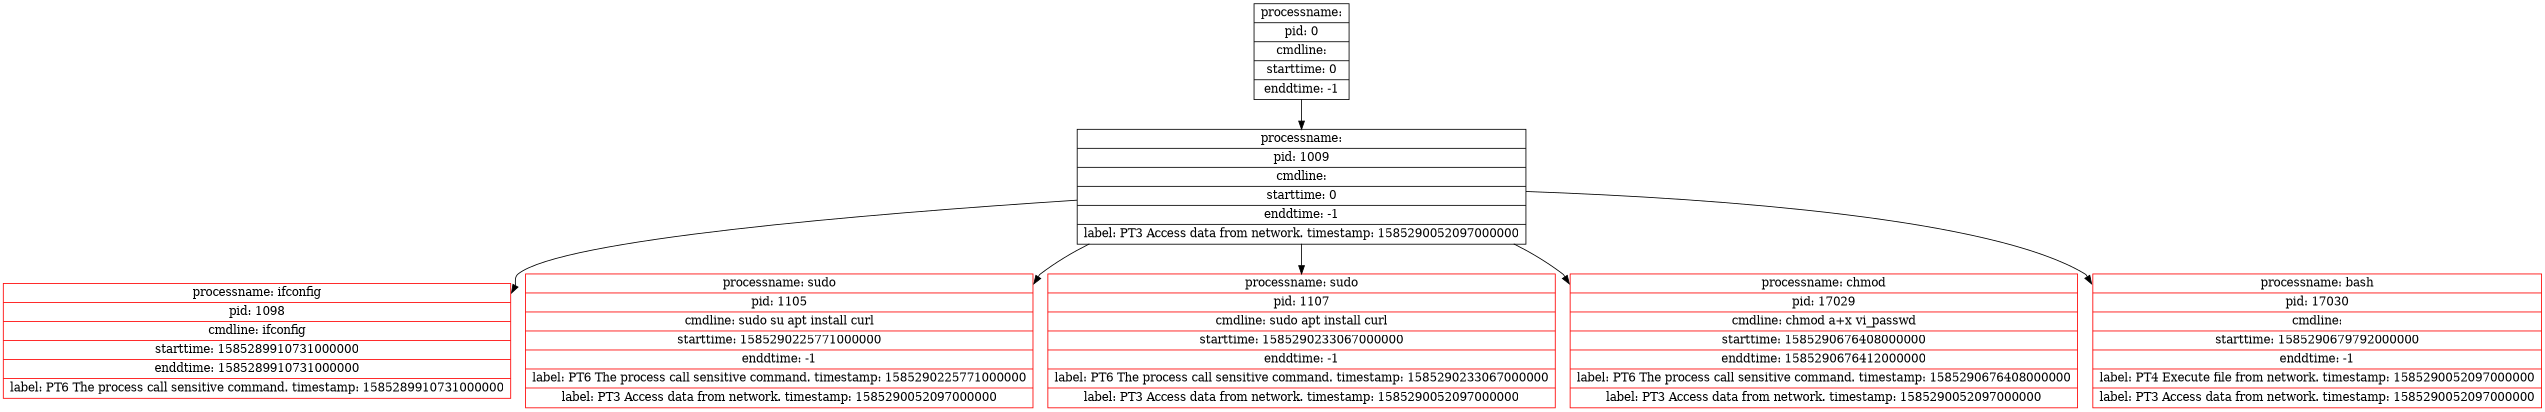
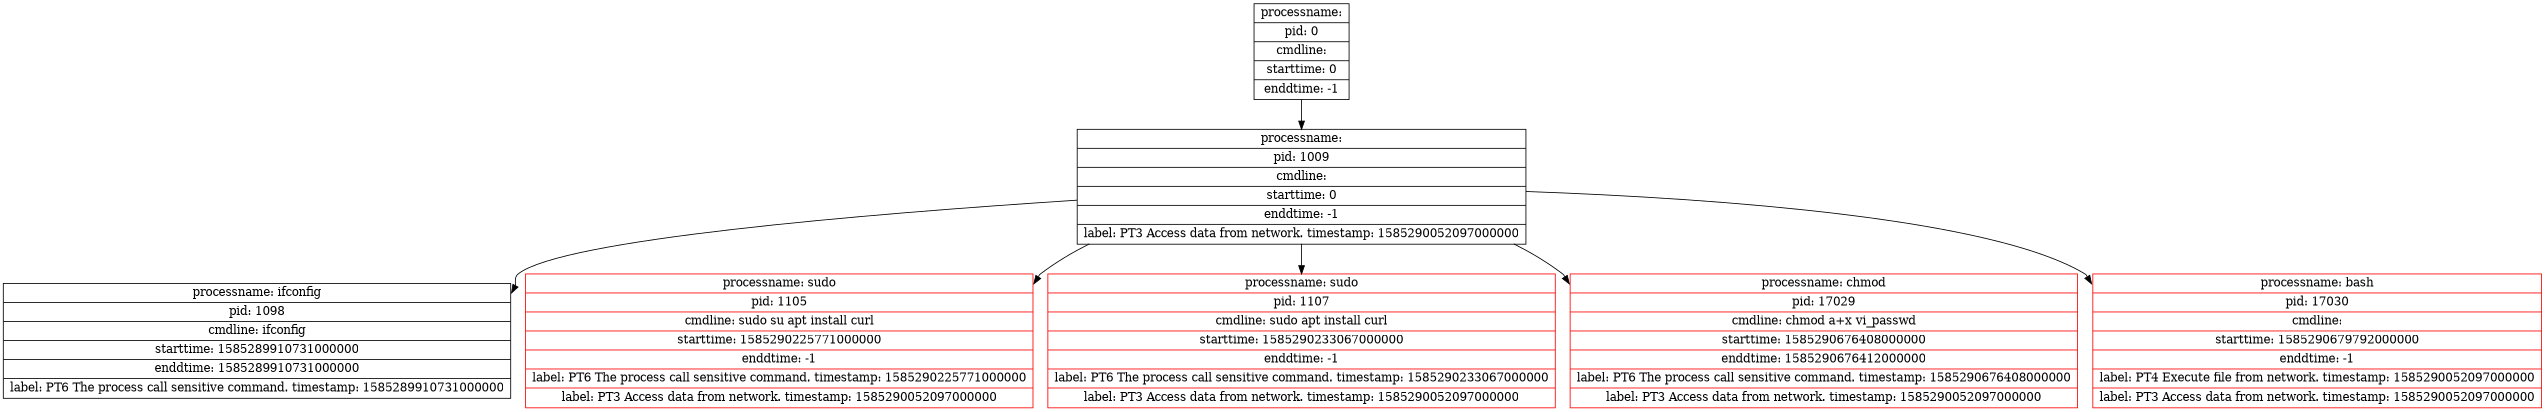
(257, 341) -> (257, 341)
